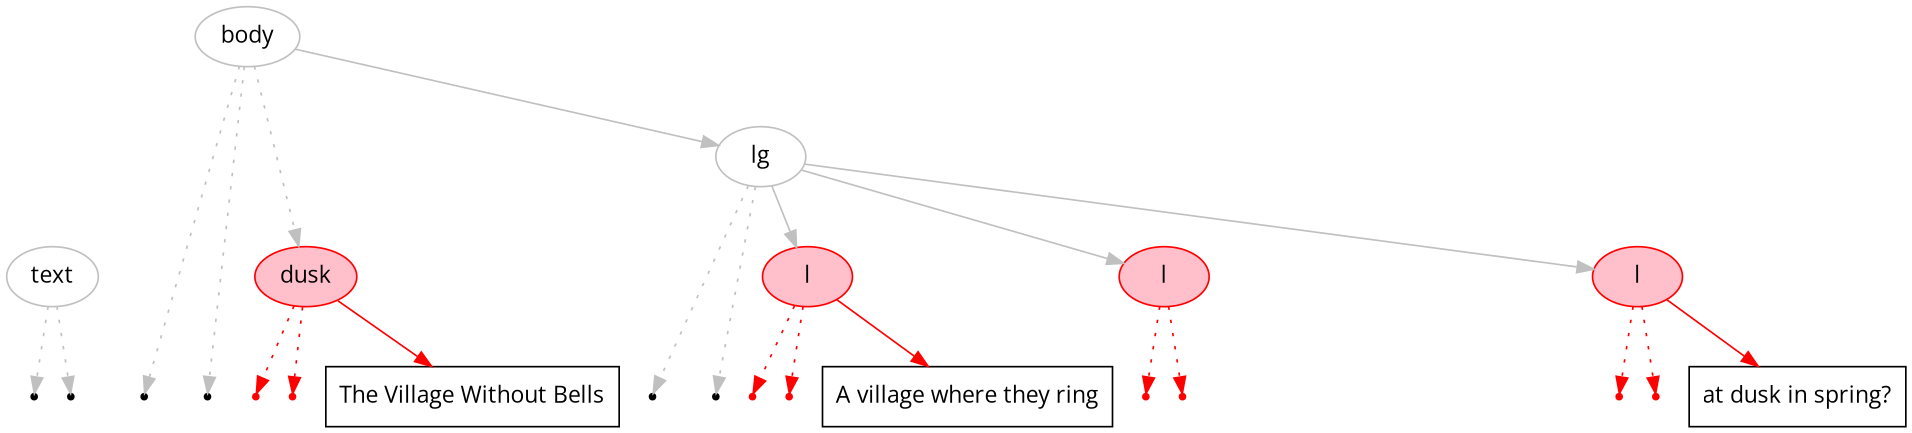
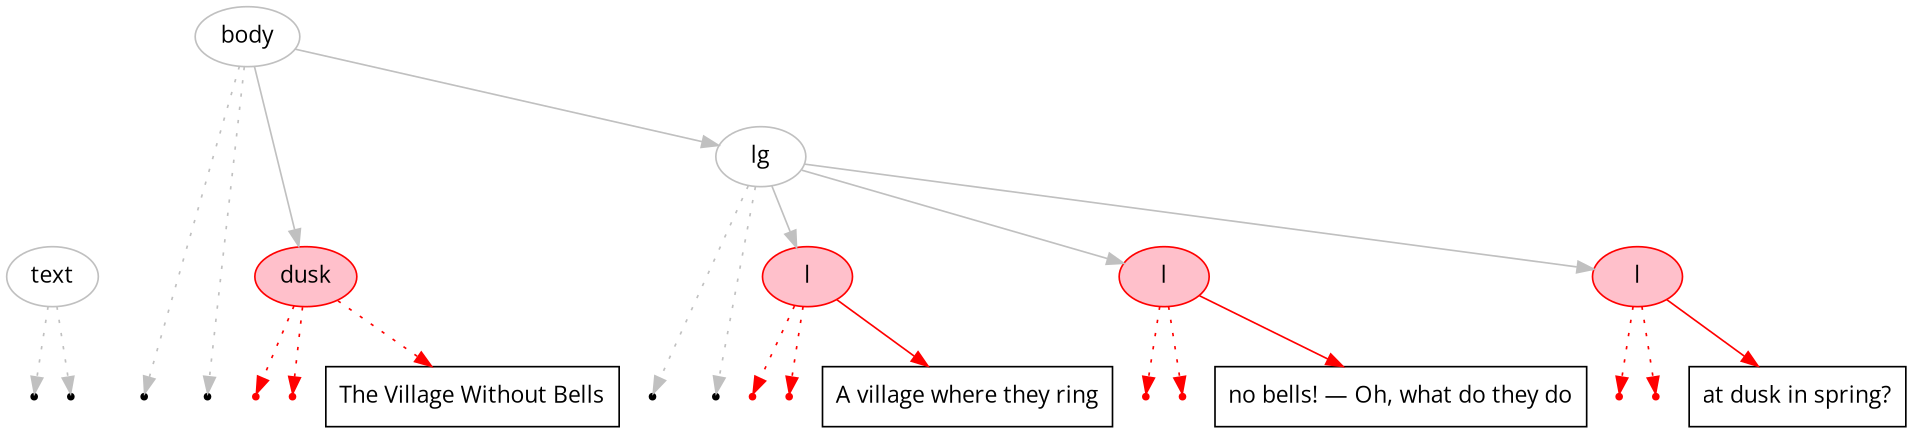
(275, 148) -> (275, 148)
(378, 329) -> (378, 329)
none -> (1401, 397)
